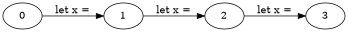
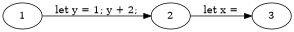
(174, 11) -> (97, 11)
(23, 16) -> none
